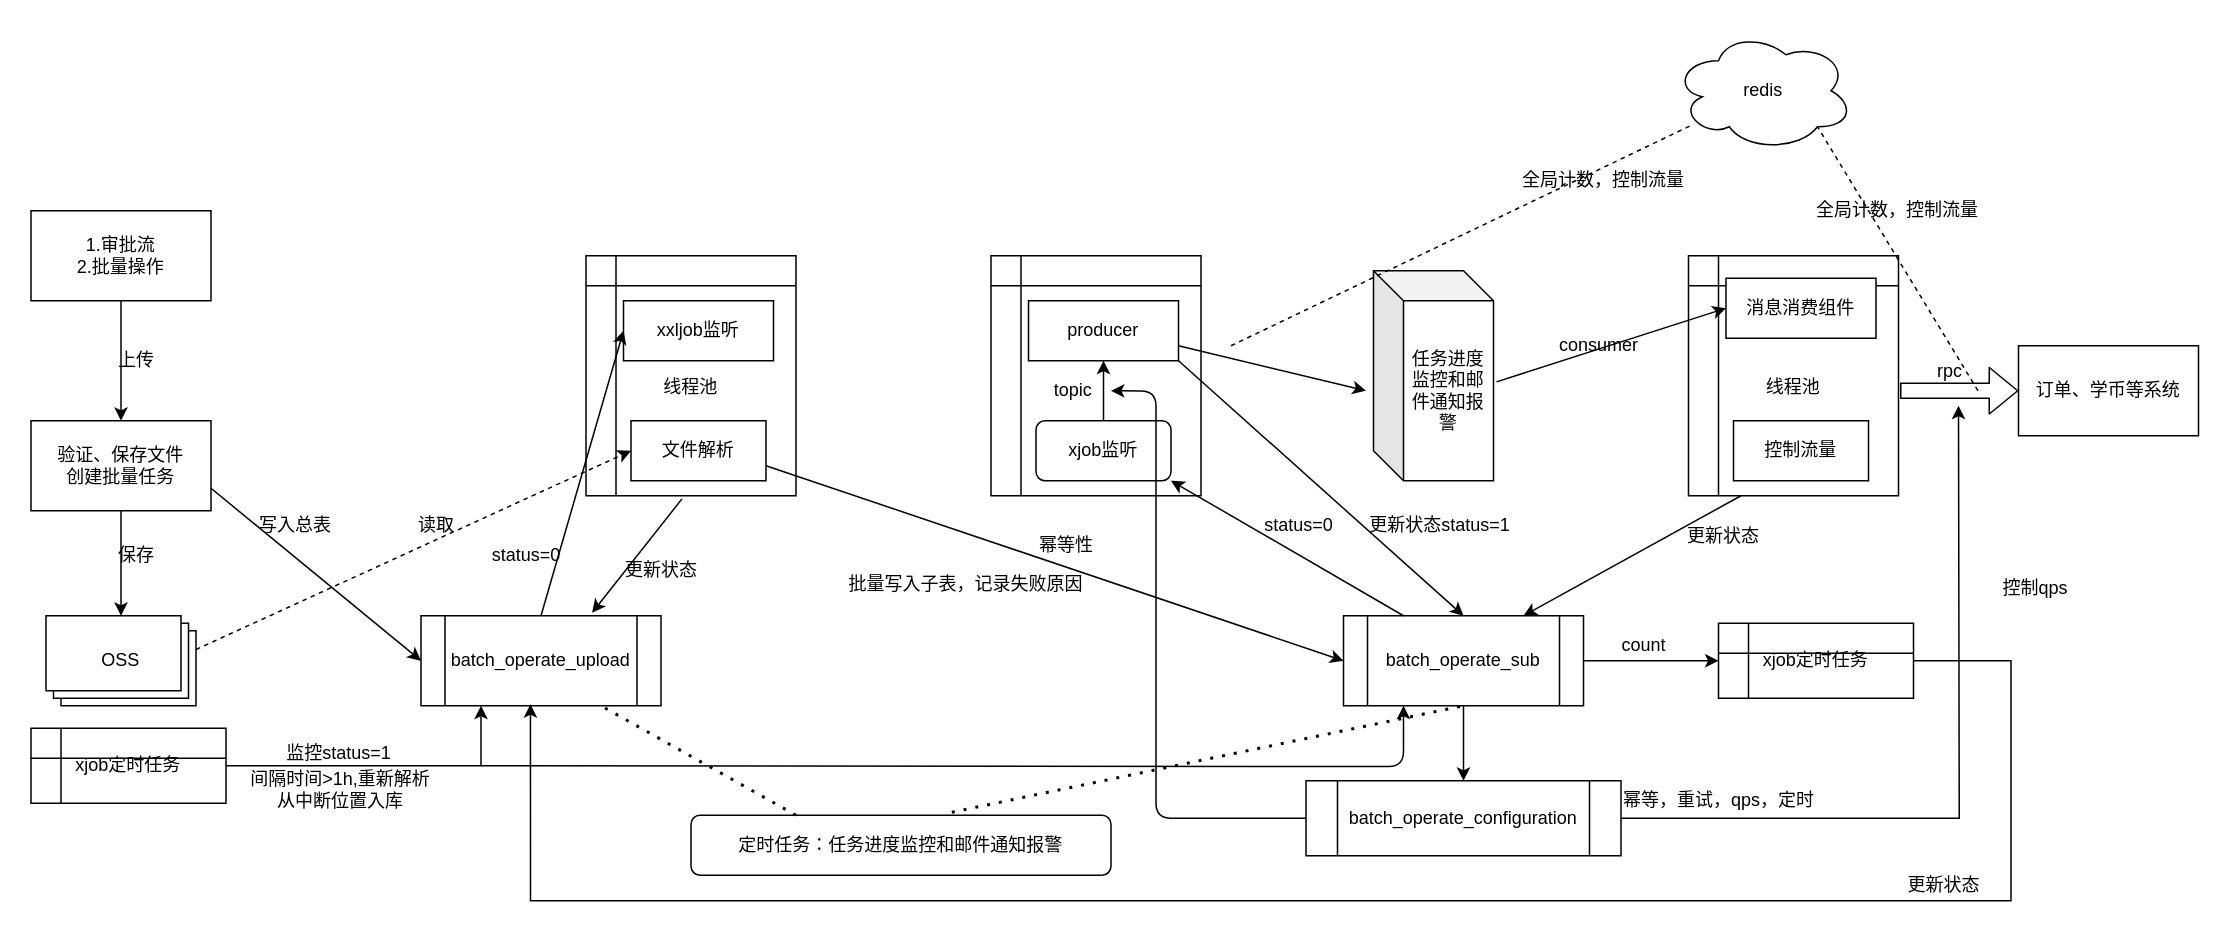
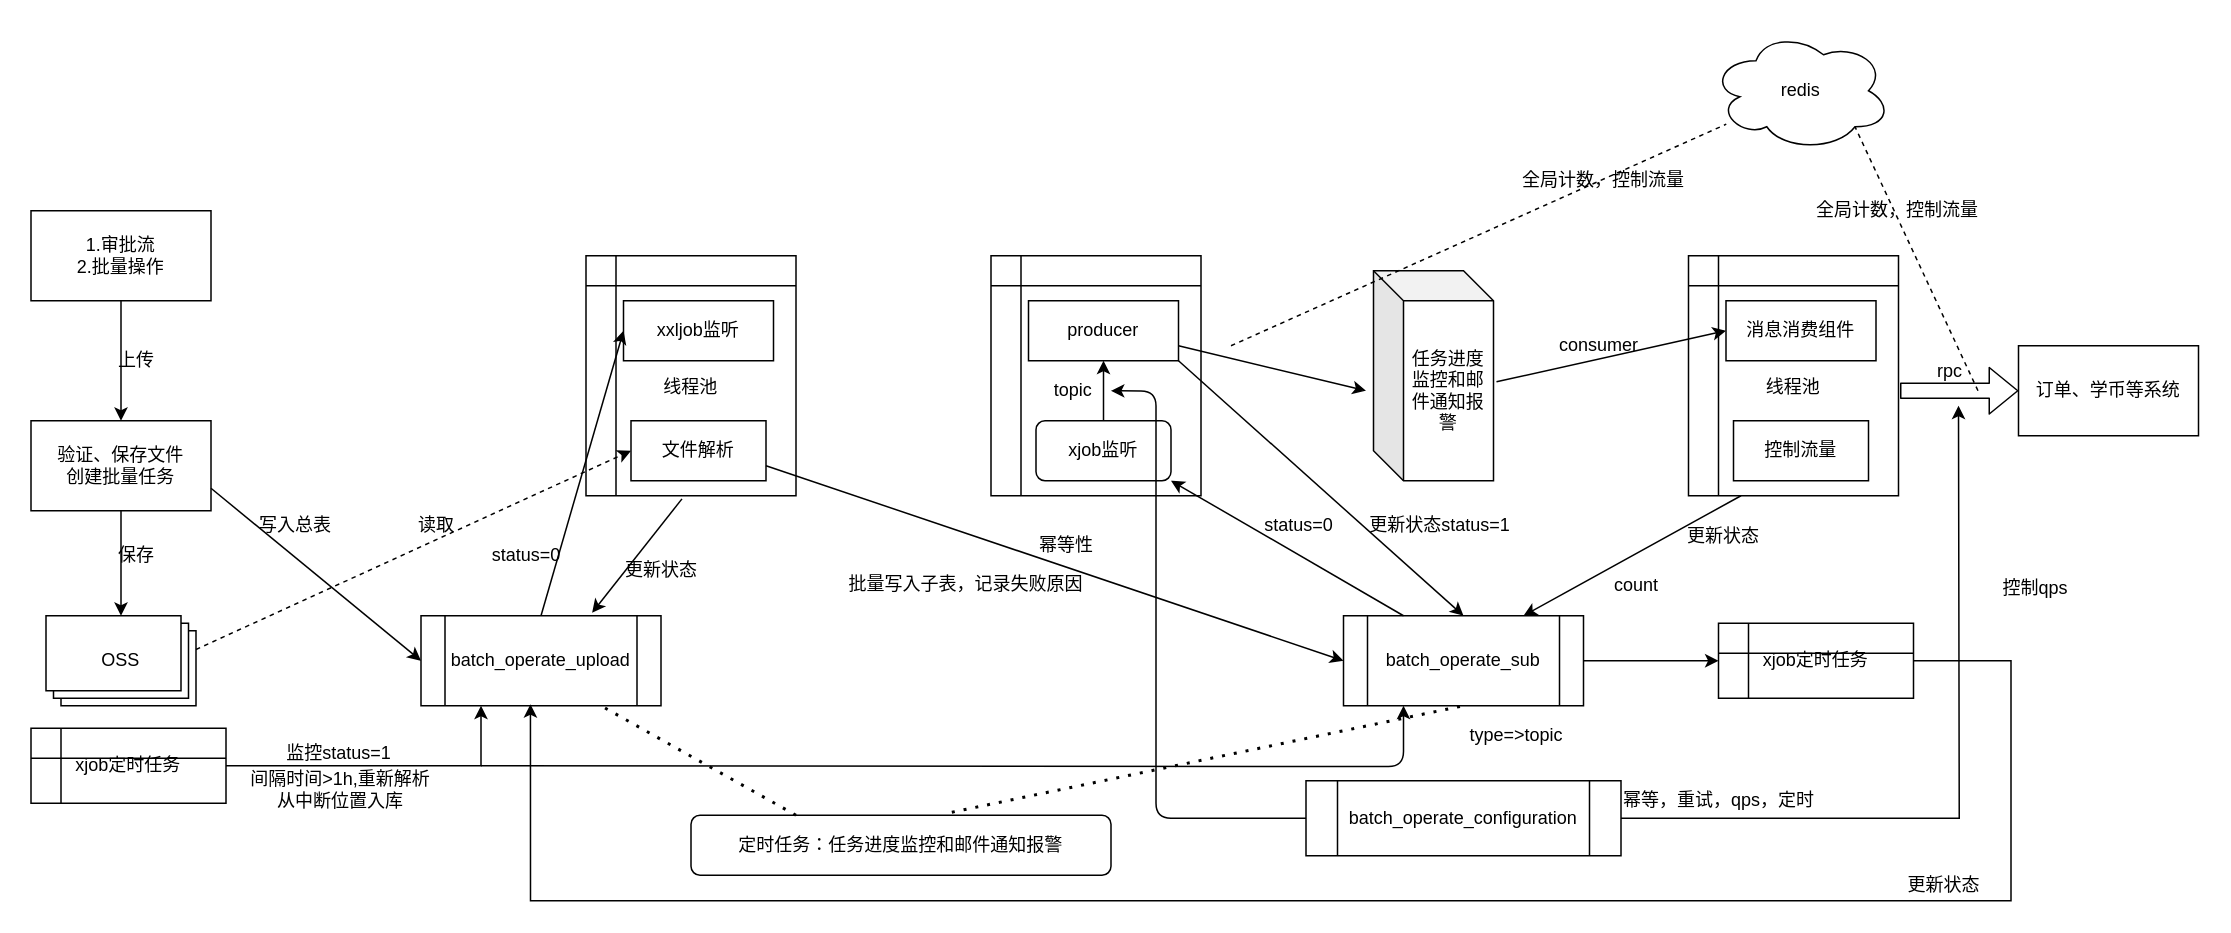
(1763, 91) -> (1801, 91)
(1801, 308) -> (1801, 331)
(1643, 646) -> (1636, 586)
none -> (1516, 736)
(1463, 739) -> none
